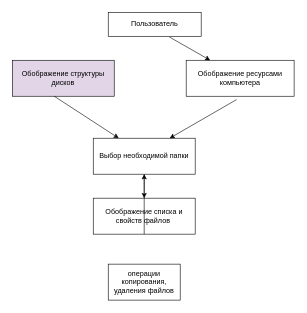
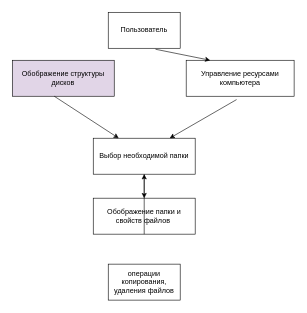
(155, 24) -> (144, 30)
(240, 78) -> (240, 78)
(144, 216) -> (144, 216)
